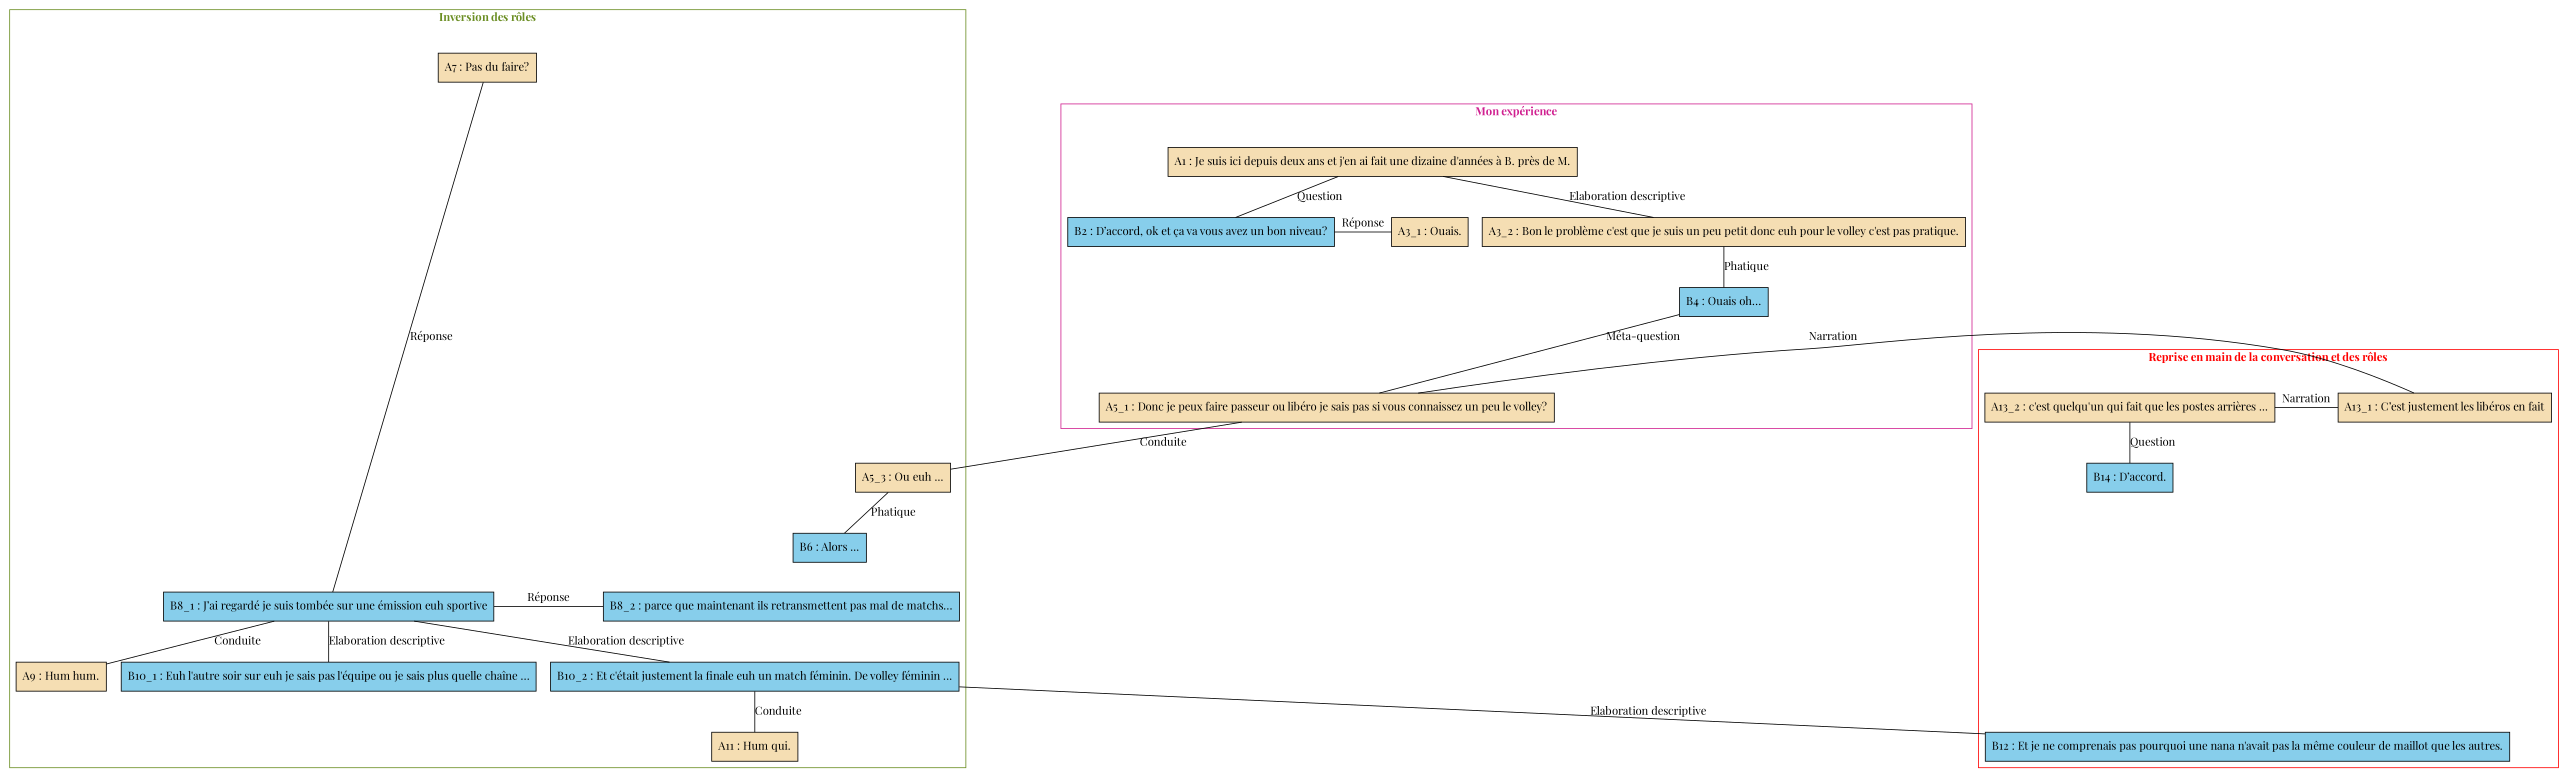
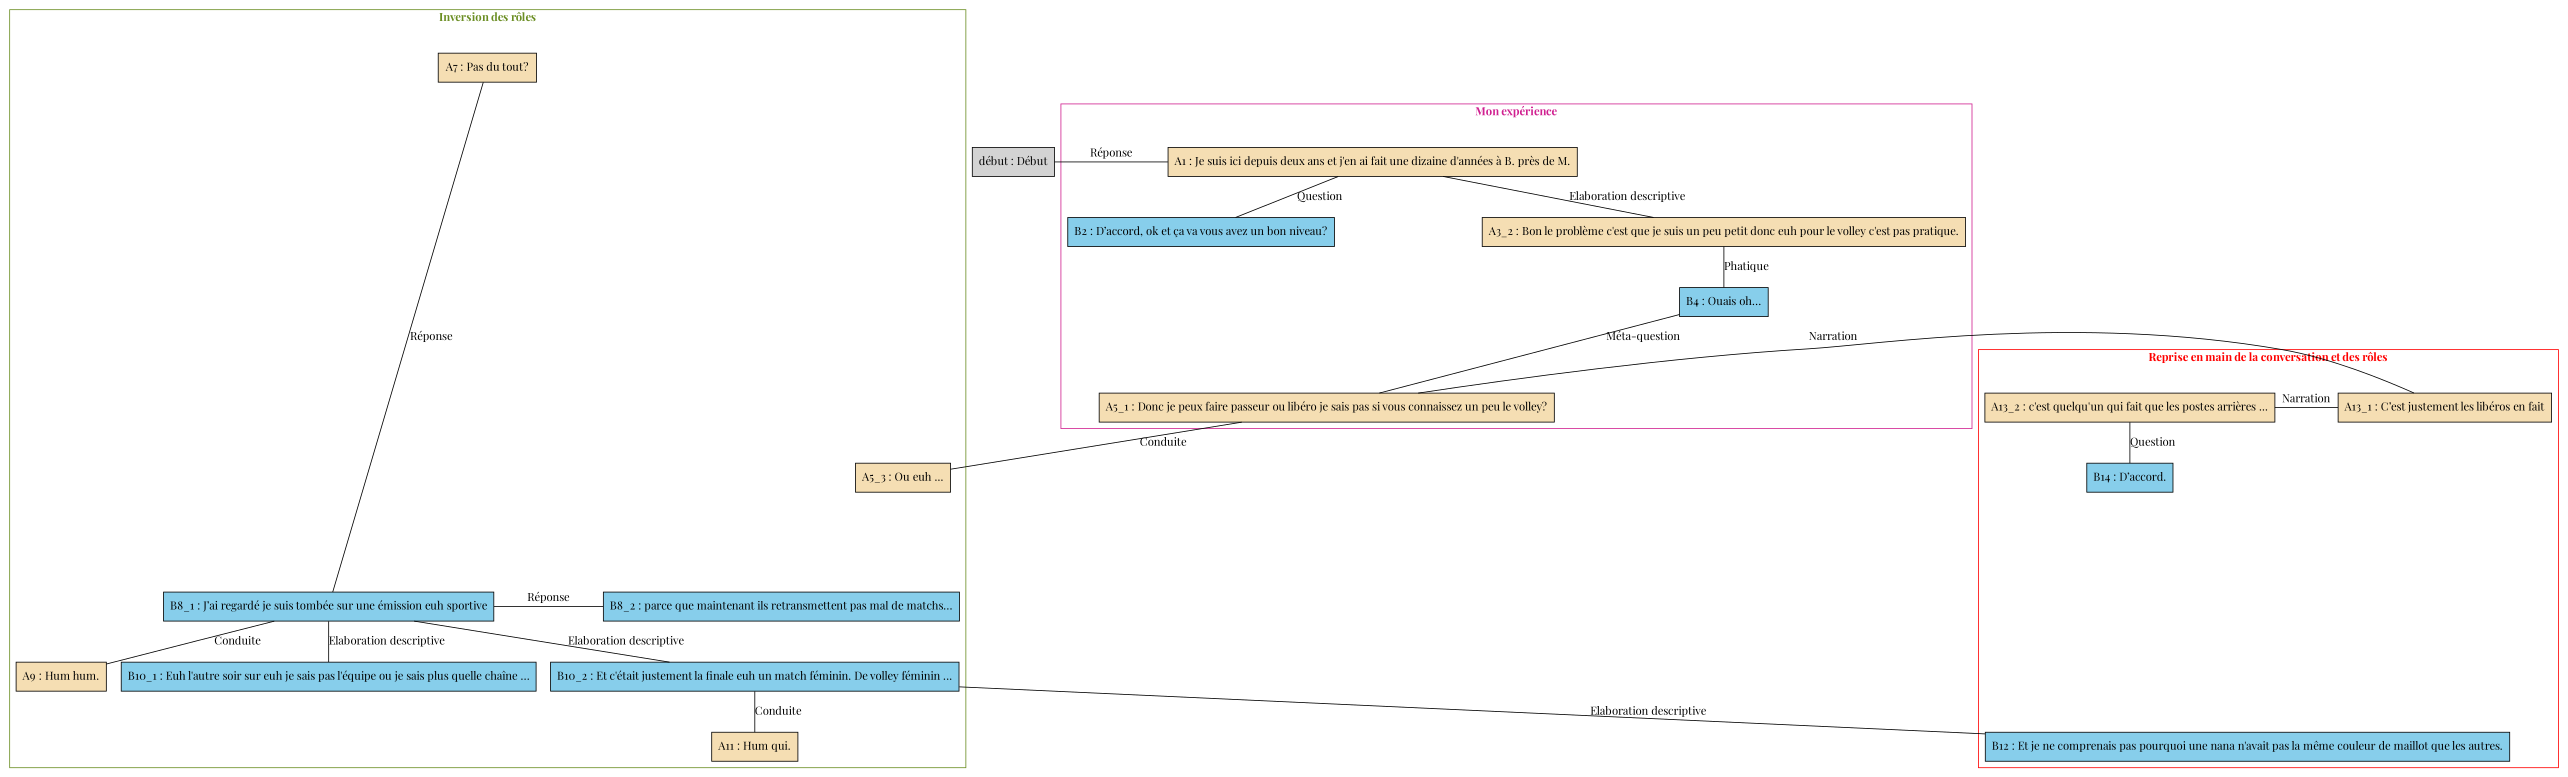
(487, 68) -> (487, 68)
none -> (1013, 162)
(1430, 232) -> none
(830, 548) -> none
